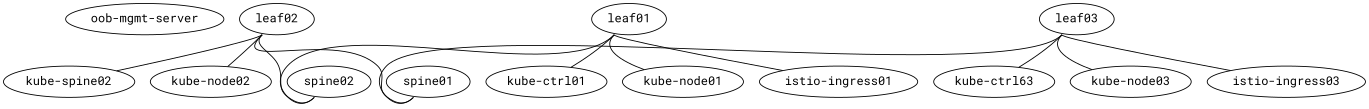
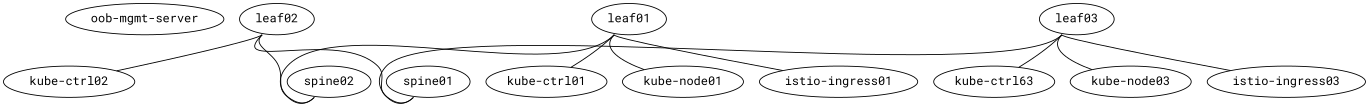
(69, 82) -> (69, 82)
(211, 82) -> none
